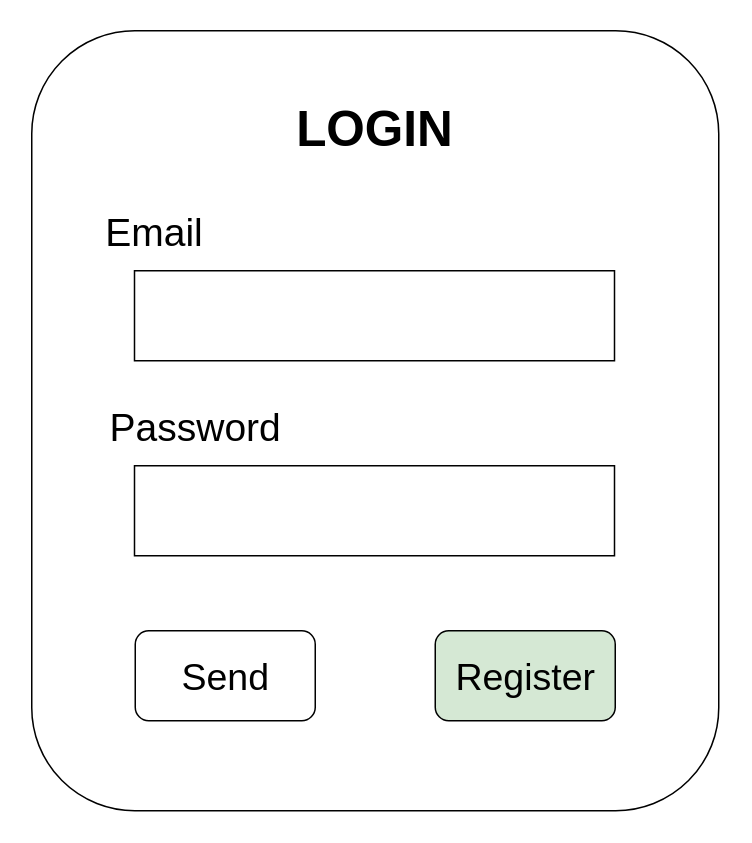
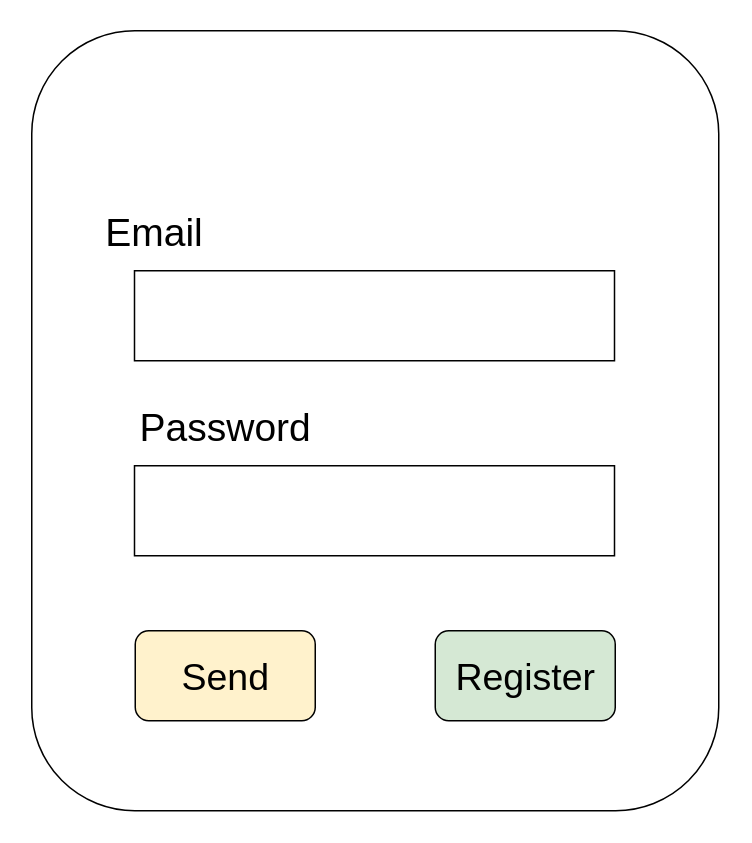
(375, 128) -> none
(449, 428) -> (479, 428)
(225, 676) -> (225, 676)
